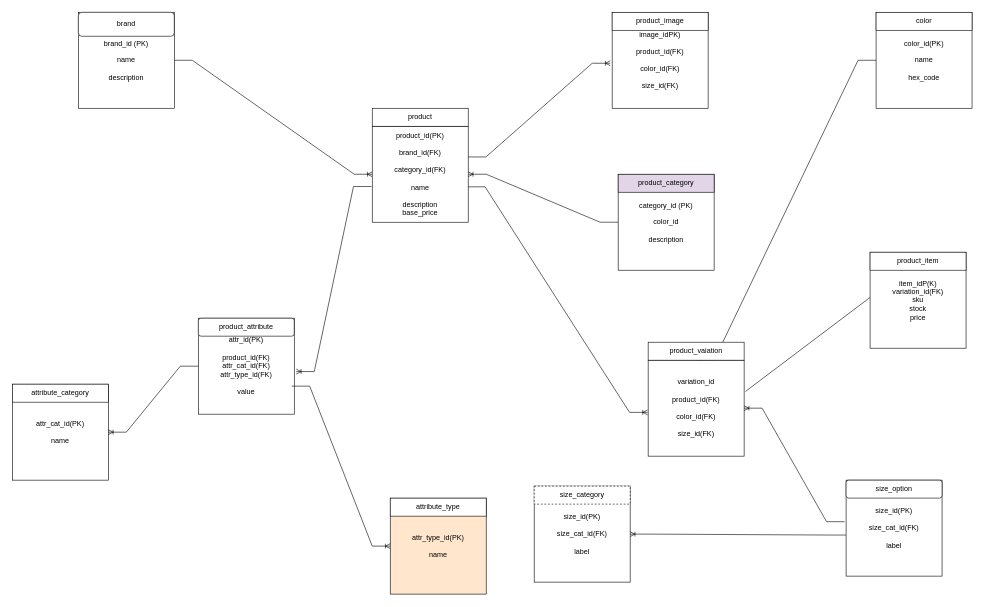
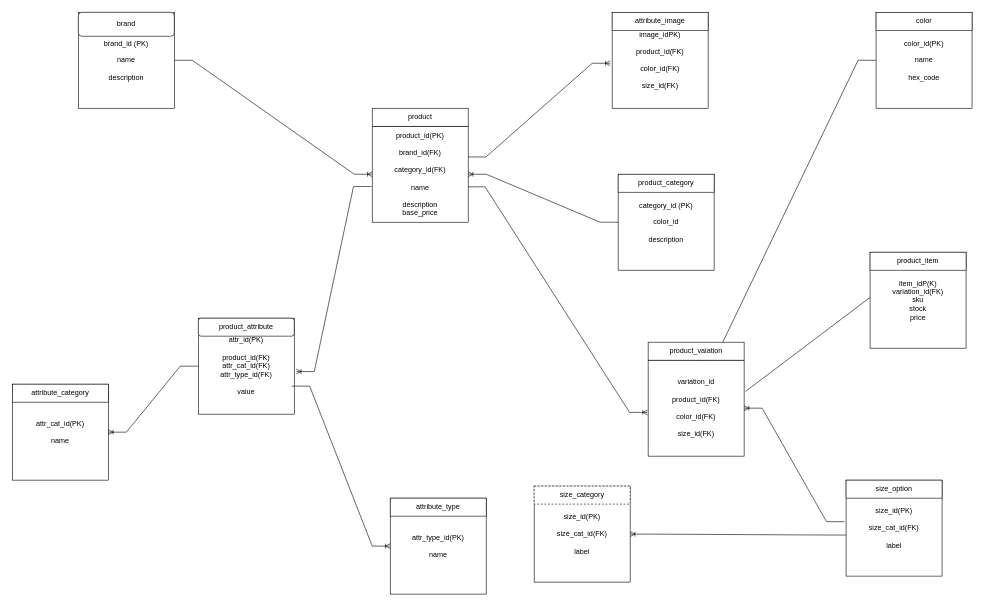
(660, 21) -> (660, 21)
(666, 183) -> (666, 183)
(894, 489) -> (894, 489)
(438, 546) -> (438, 546)
